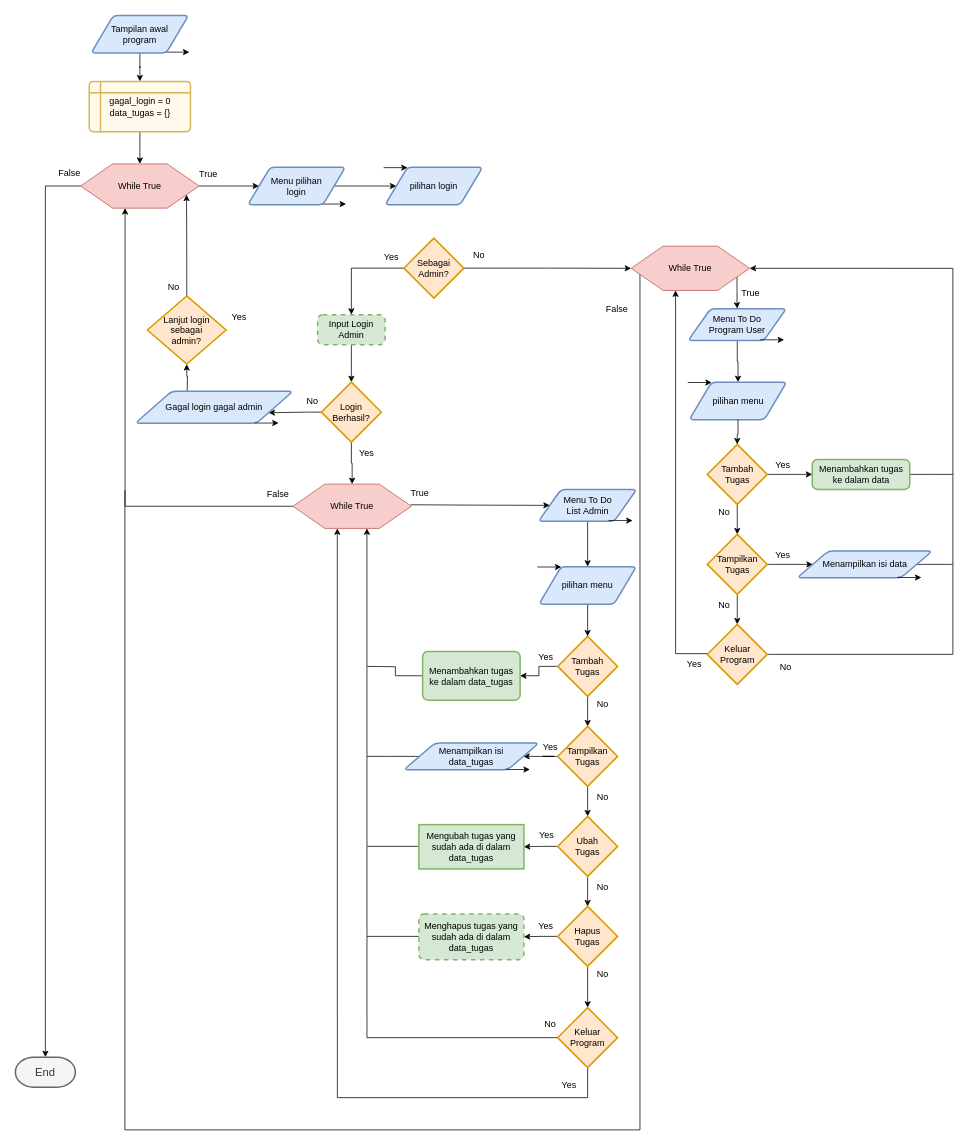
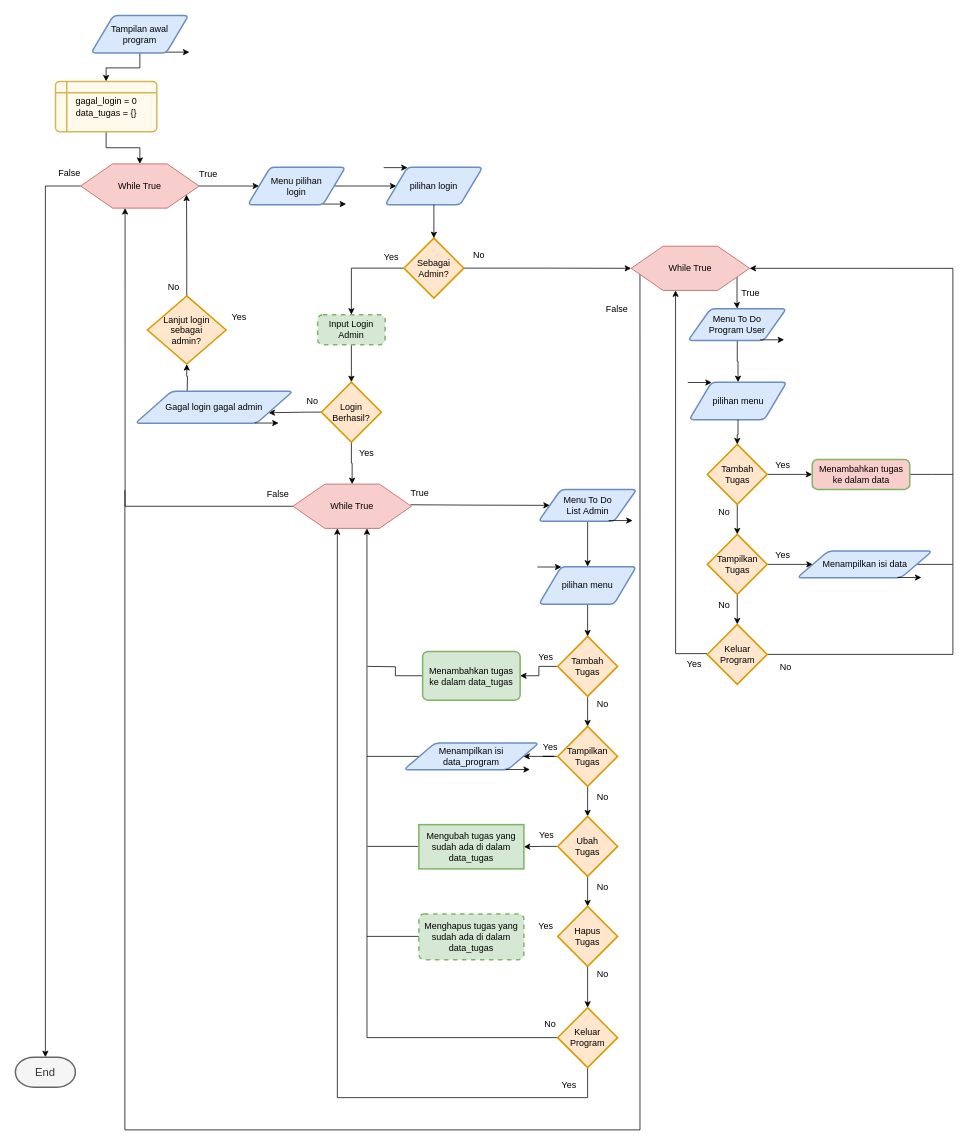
(140, 107) -> (106, 107)
none -> (434, 231)
(861, 474) -> (861, 474)
(471, 756) -> (471, 756)
(543, 936) -> none
